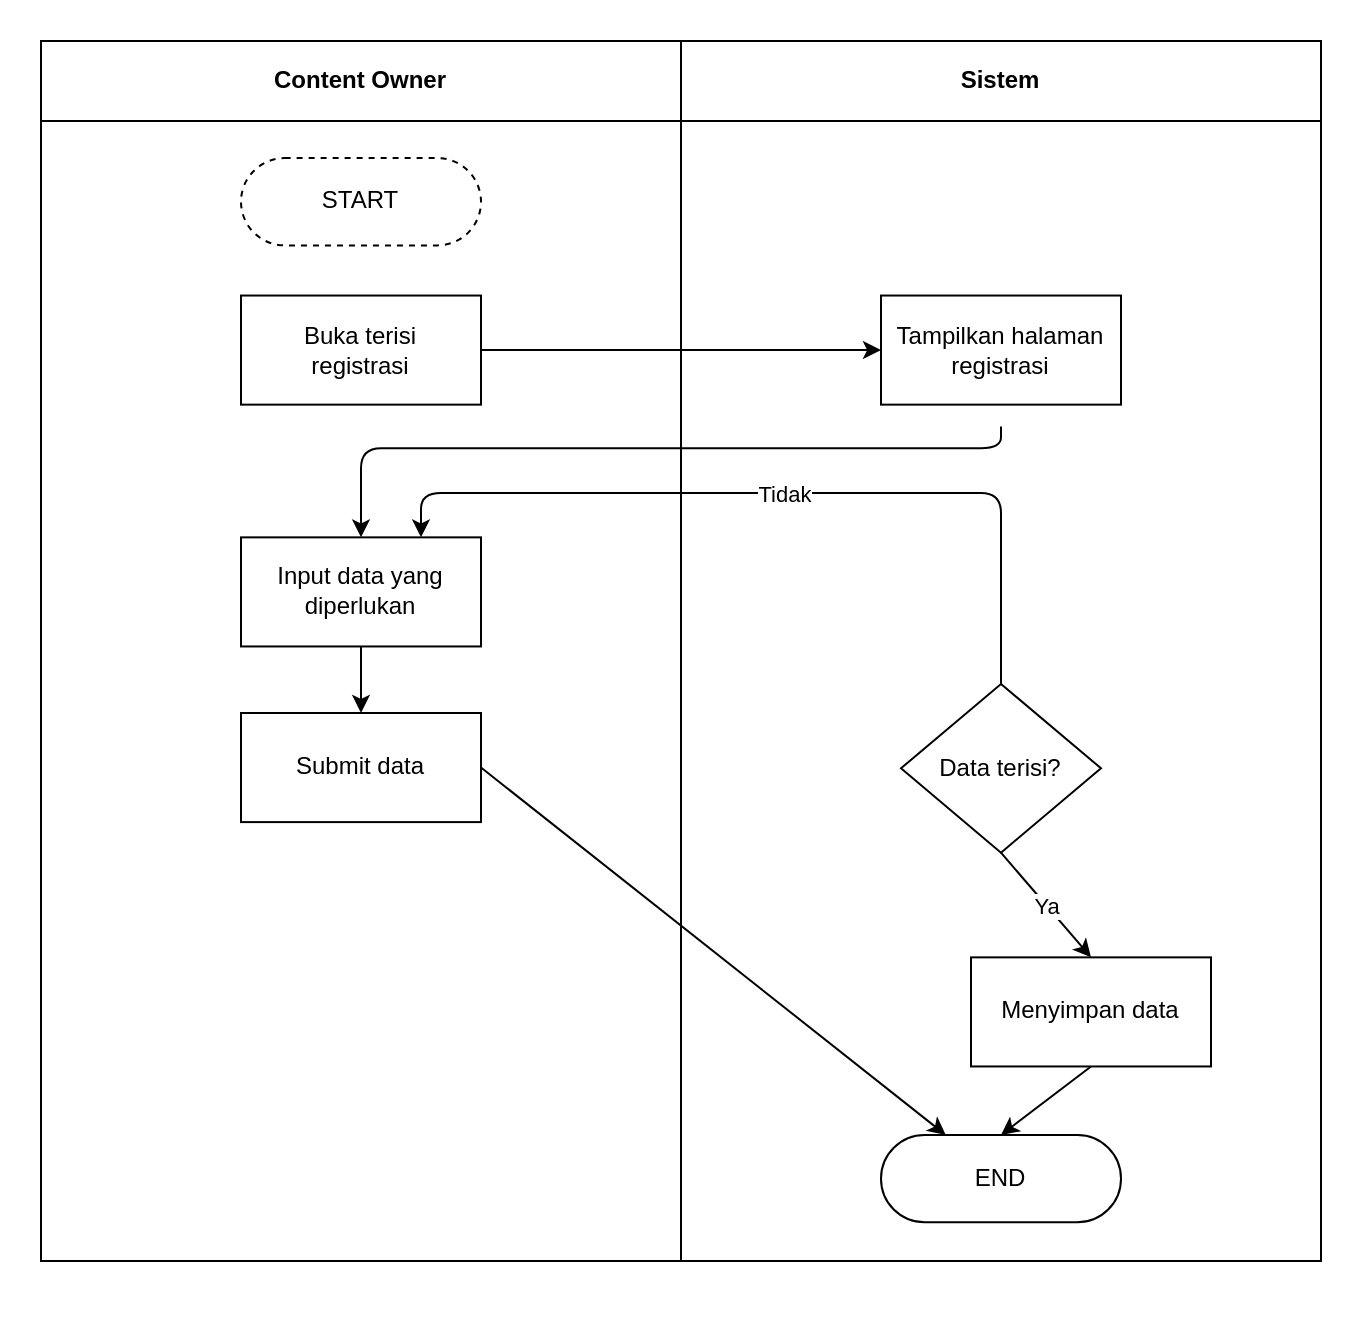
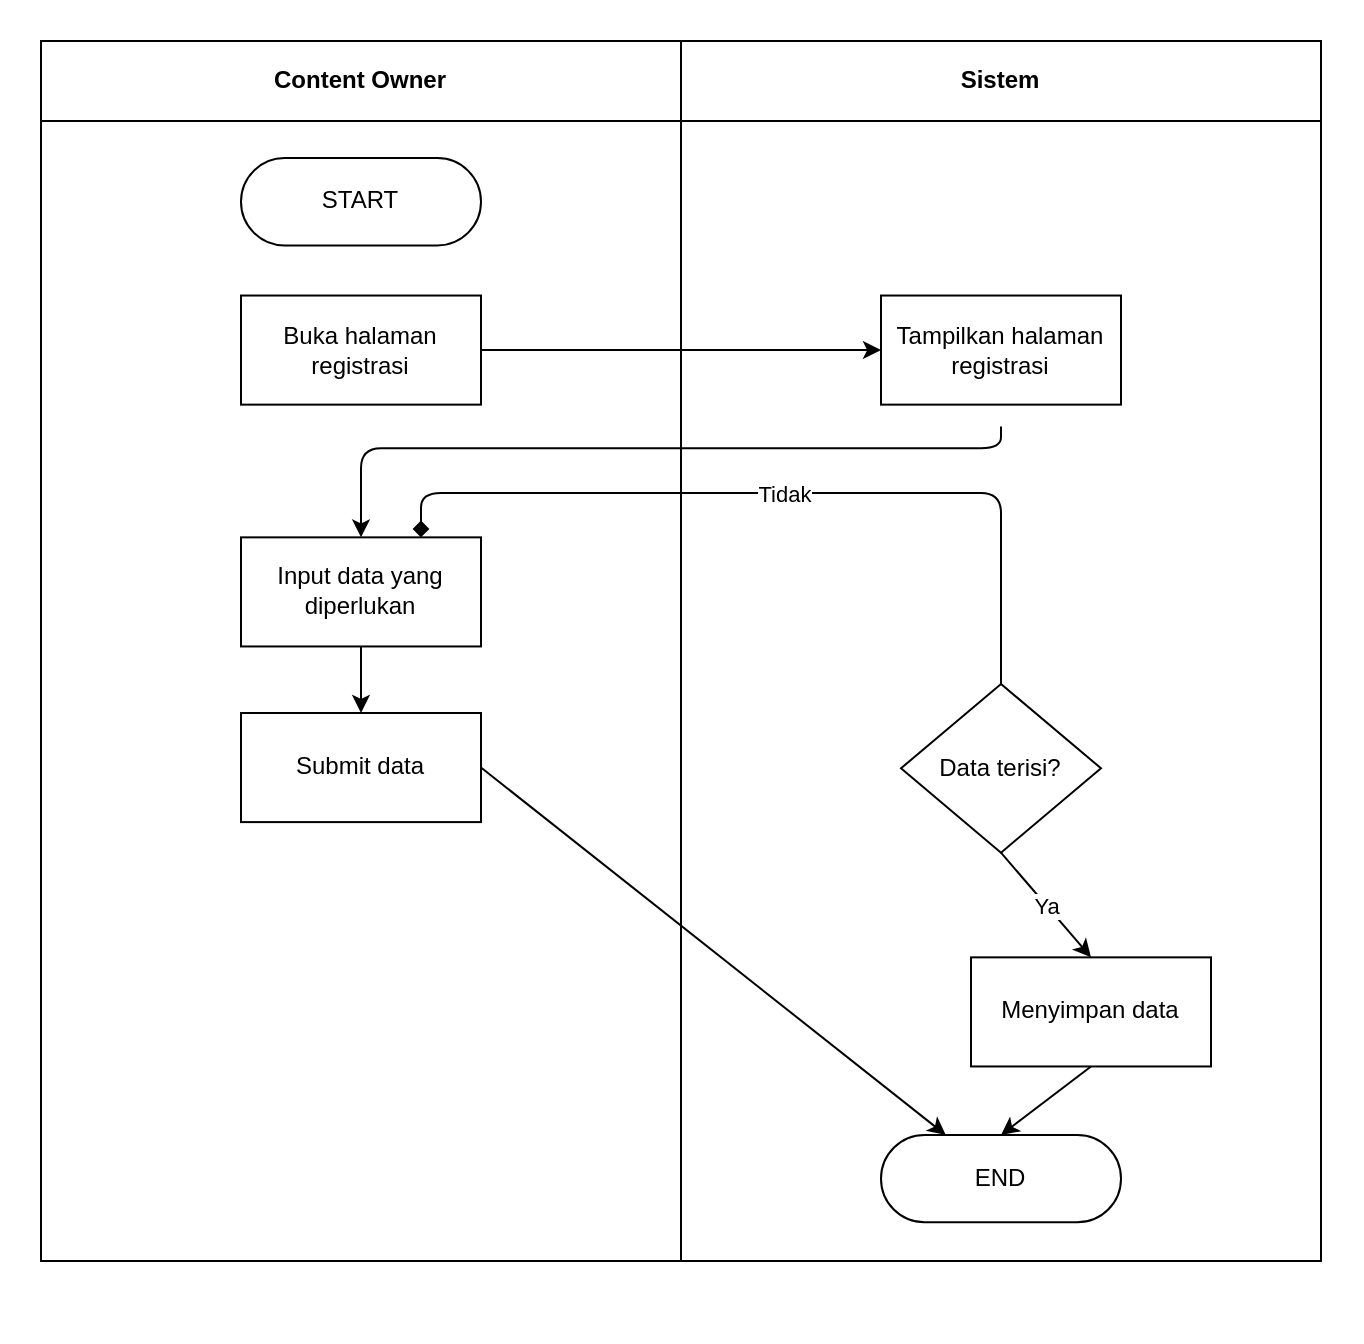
(361, 202) -> (361, 202)
(361, 351) -> (361, 351)
(421, 521) -> (421, 521)
